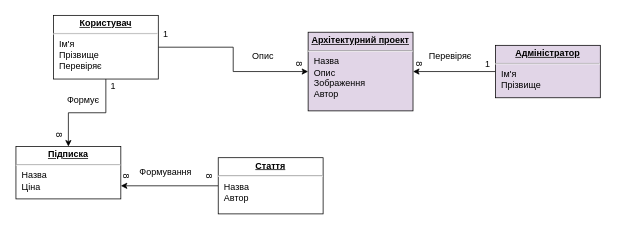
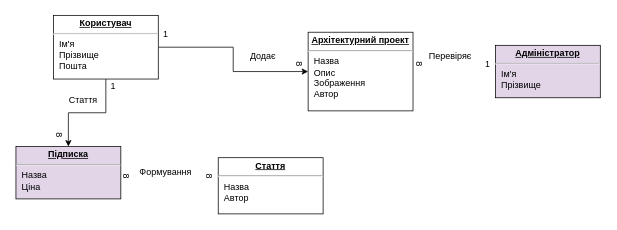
(78, 37) -> (78, 37)
(263, 57) -> (263, 57)
(360, 72) -> (360, 72)
(457, 72) -> none
(83, 100) -> (83, 100)
(68, 173) -> (68, 173)
(172, 186) -> none
